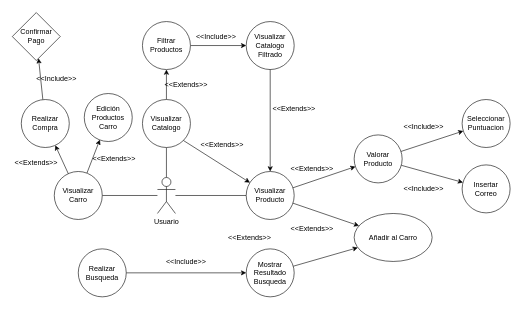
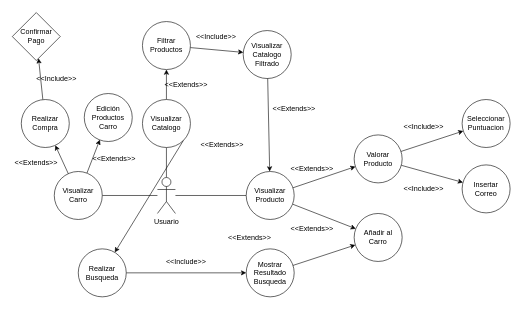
(270, 45) -> (267, 54)
(215, 160) -> (151, 193)
(393, 237) -> (378, 237)
